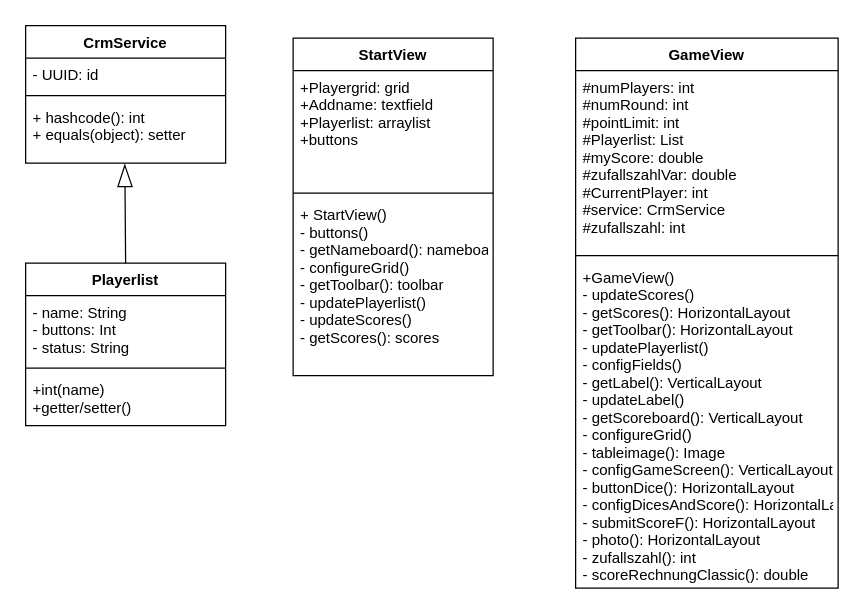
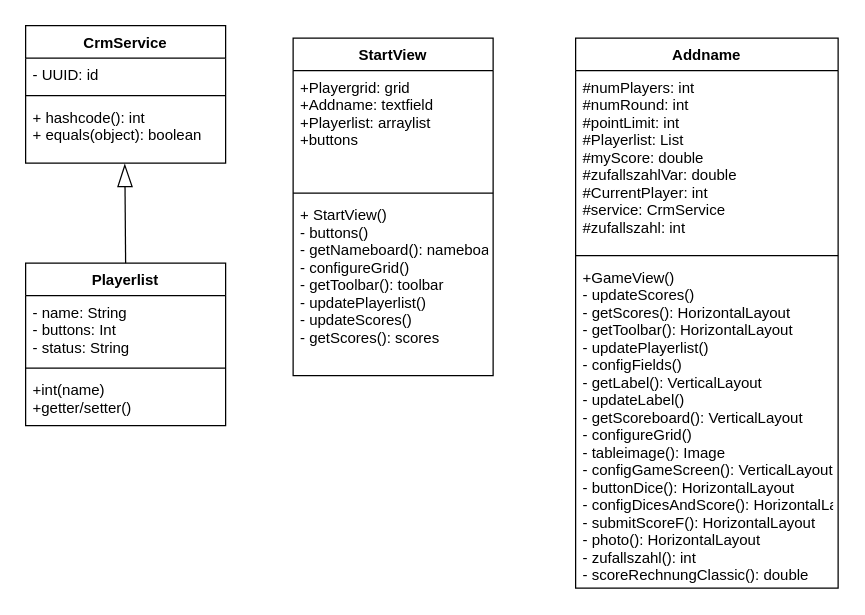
(706, 55) -> (706, 55)
(96, 118) -> (96, 118)
